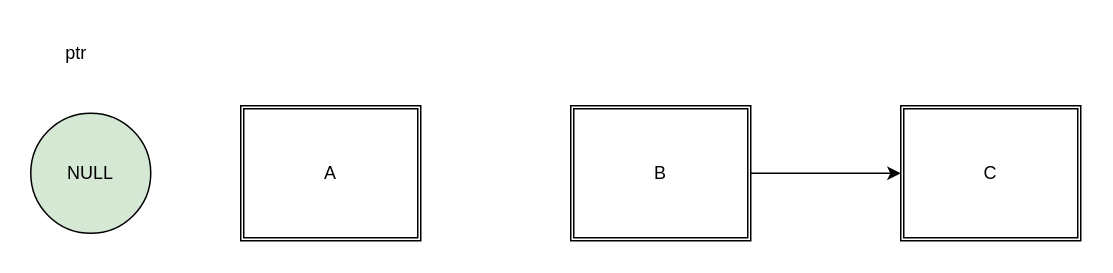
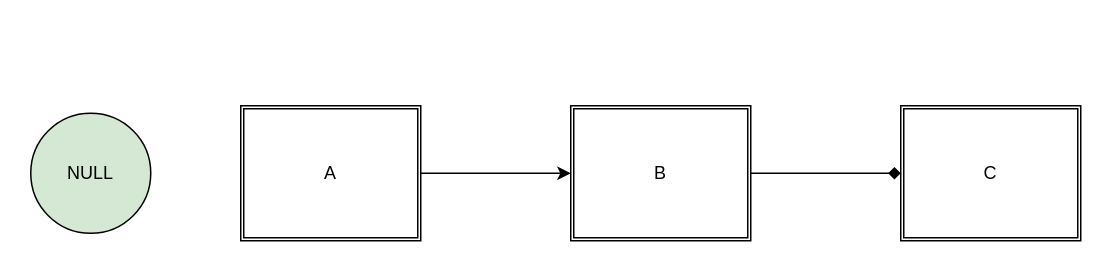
(76, 53) -> none
none -> (491, 173)
(889, 173) -> (888, 173)
